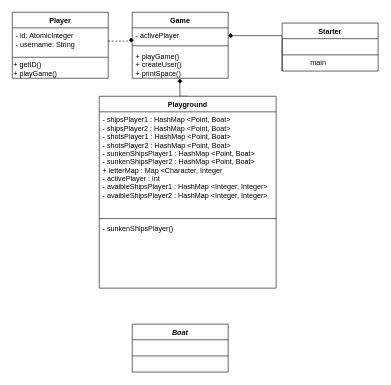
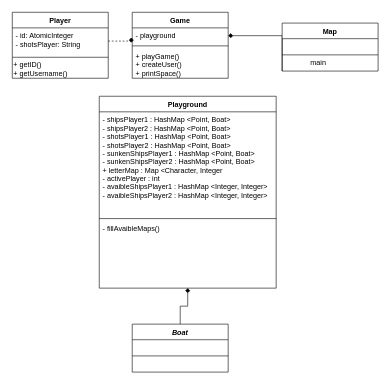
(330, 31) -> (330, 31)
(49, 36) -> (49, 36)
(161, 36) -> (158, 36)
(36, 69) -> (43, 69)
(180, 84) -> none
(142, 229) -> (135, 229)
none -> (185, 306)
